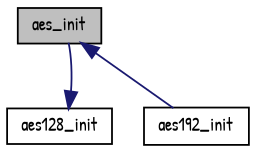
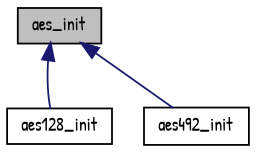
(71, 67) -> (48, 85)
(196, 126) -> (196, 126)
